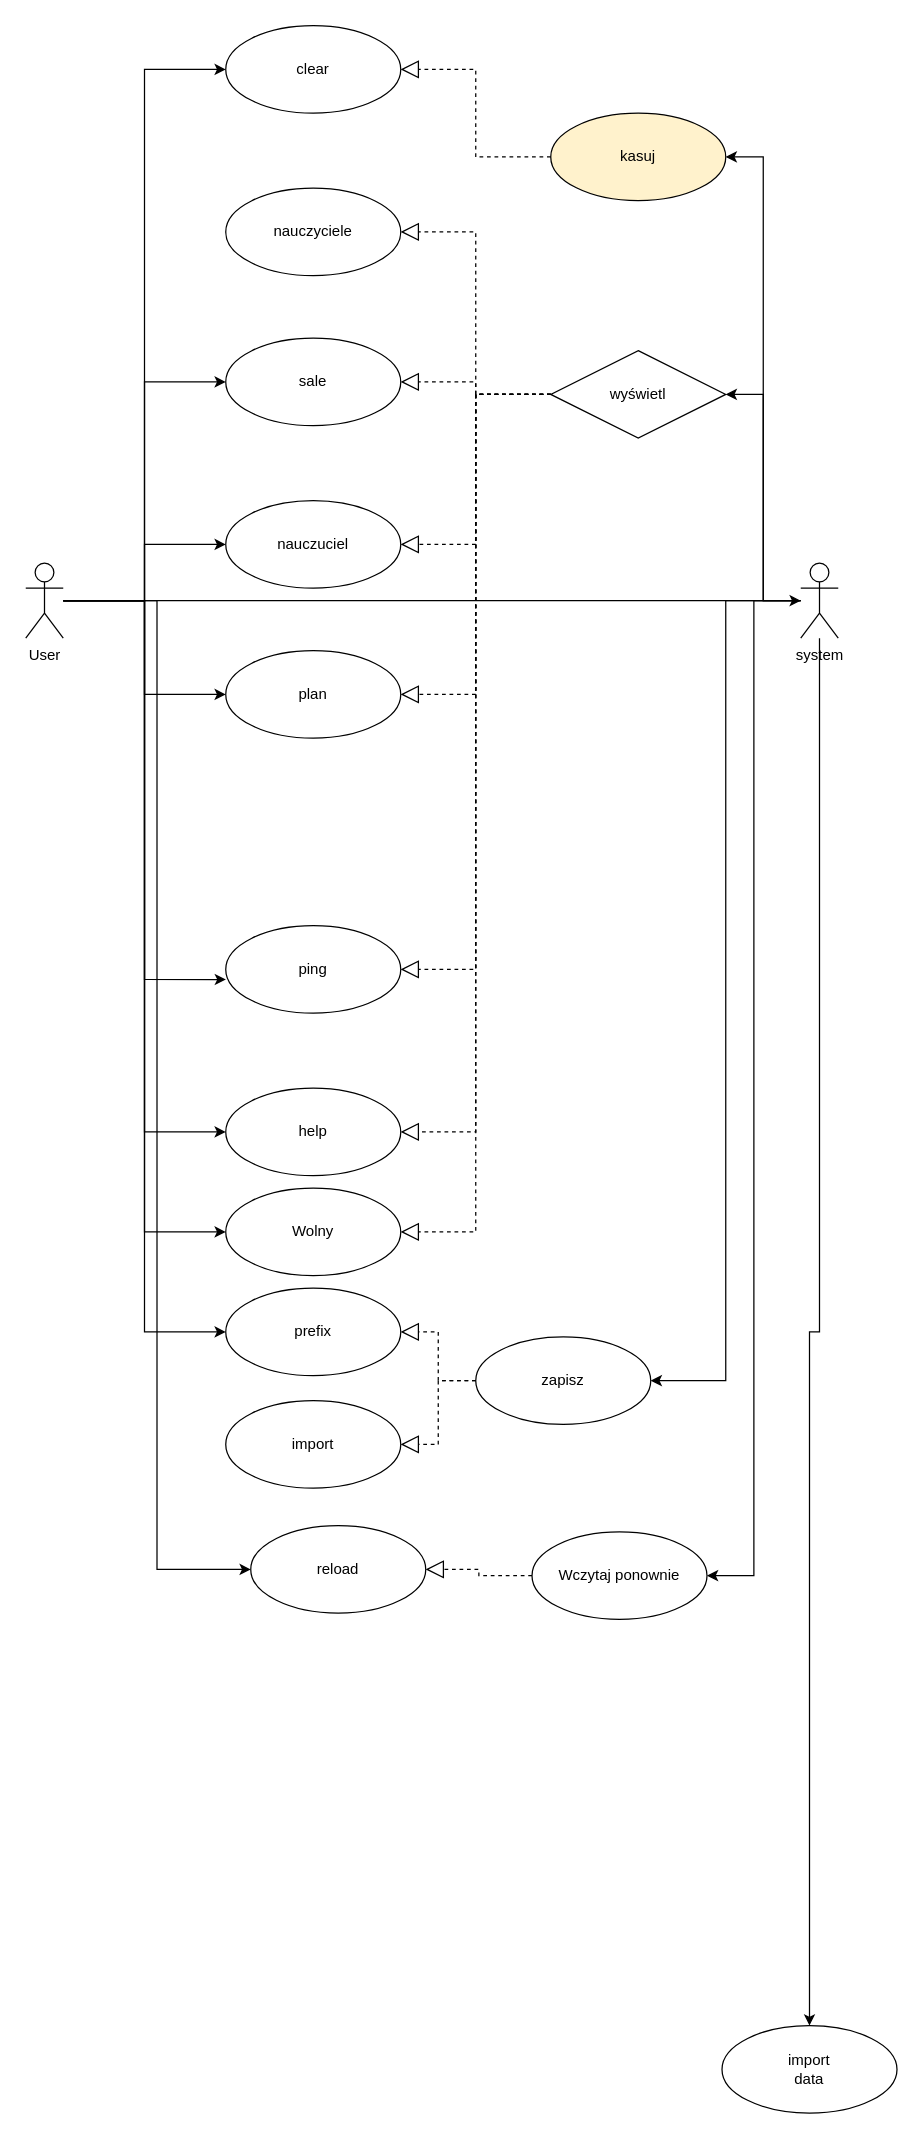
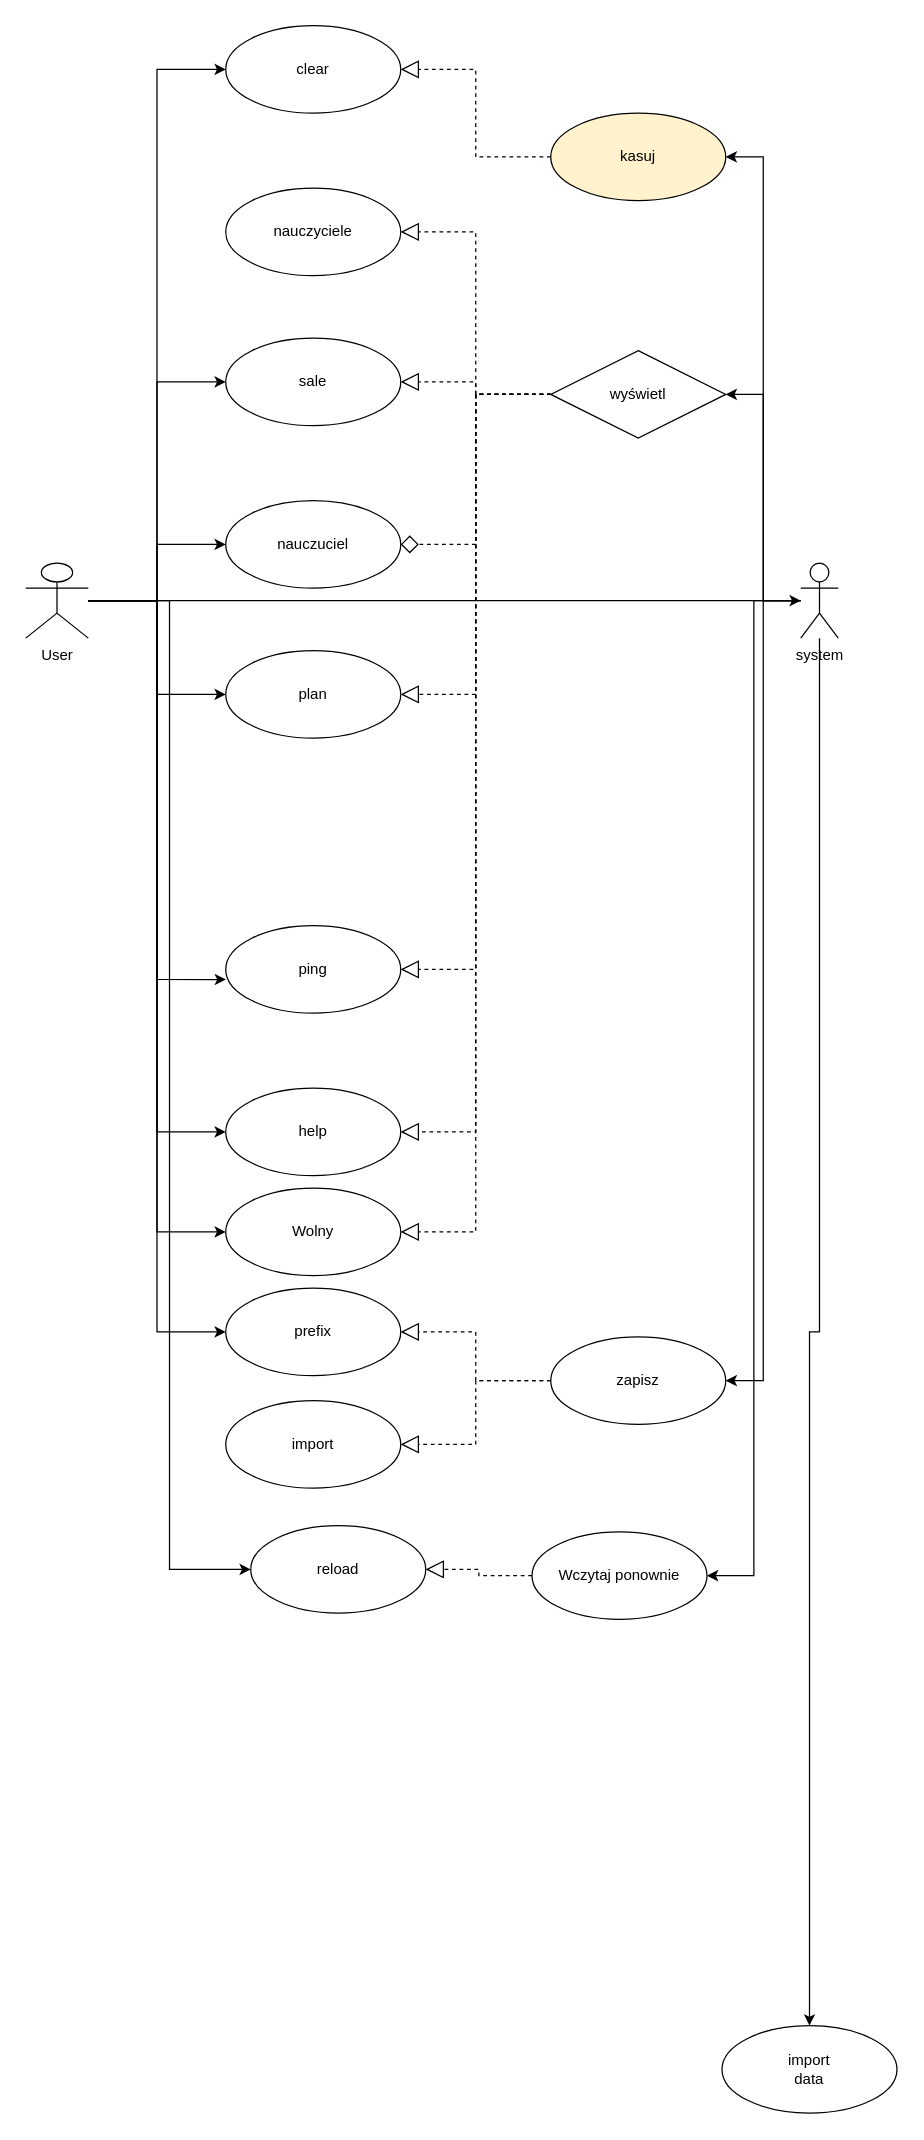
(419, 544) -> (419, 544)
(44, 601) -> (57, 601)
(563, 1381) -> (638, 1381)
